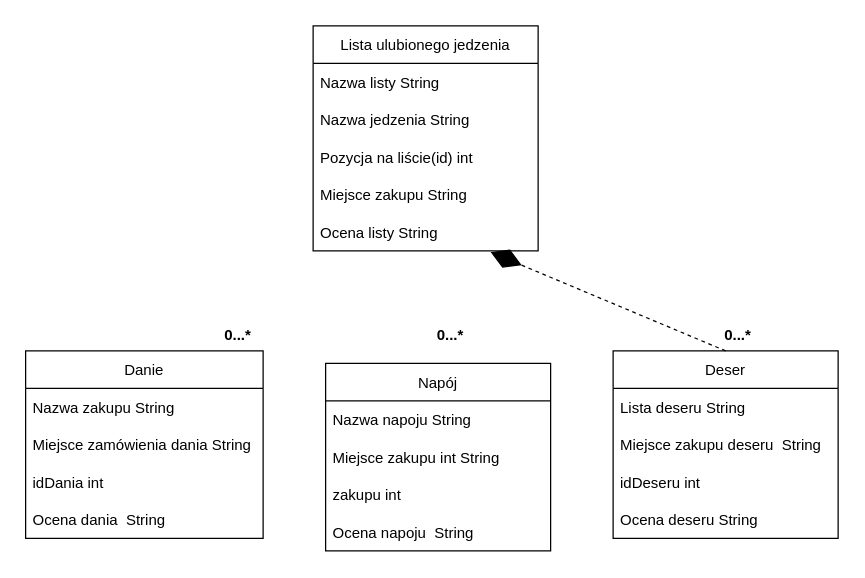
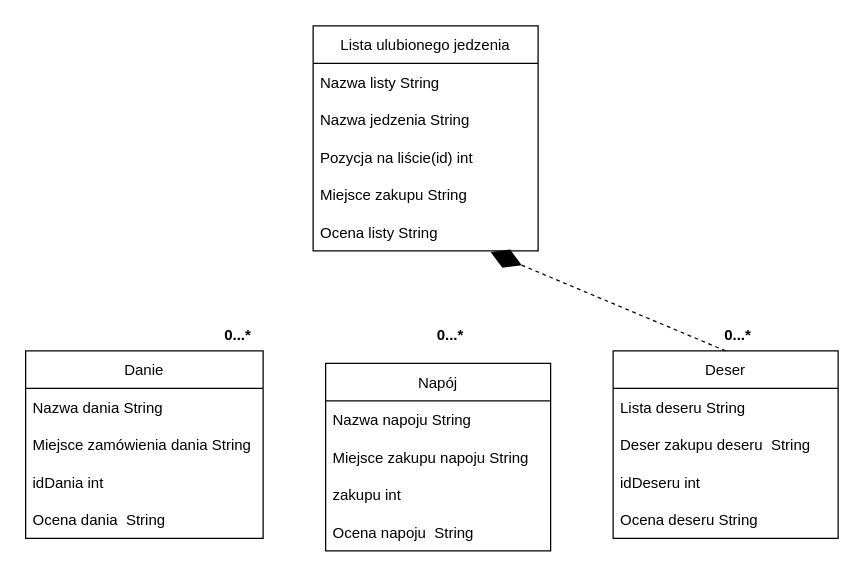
(106, 408) -> (100, 408)
(732, 445) -> (726, 445)
(426, 458) -> (440, 458)
